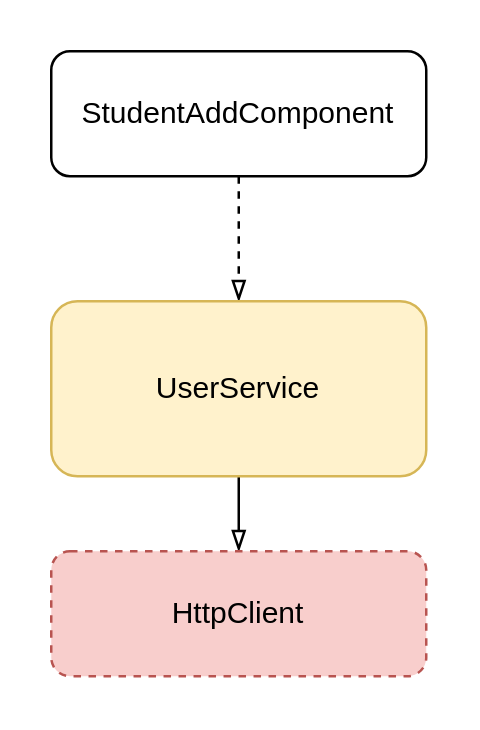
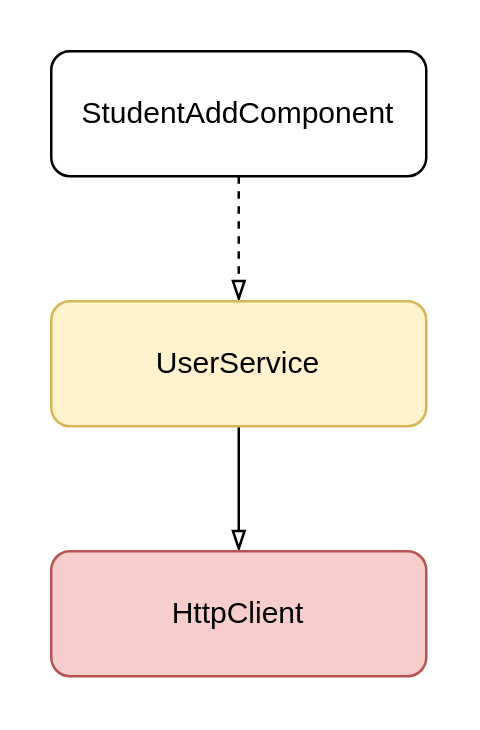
(239, 389) -> (239, 364)
(239, 614) -> (239, 614)
